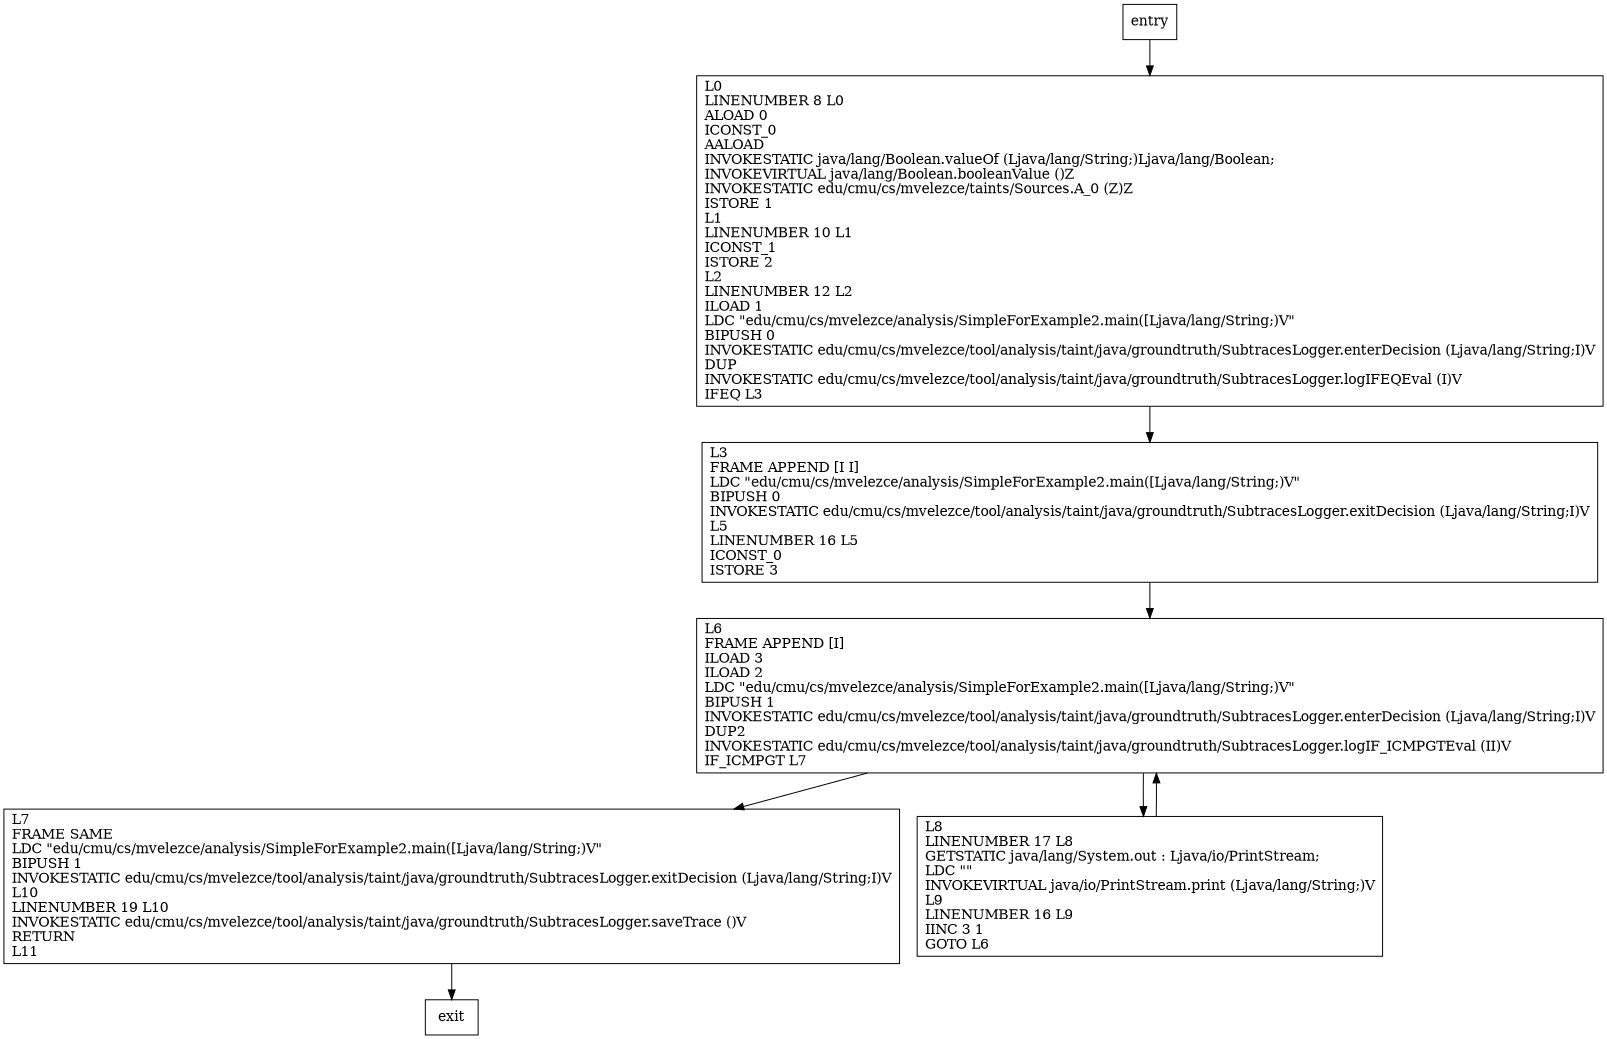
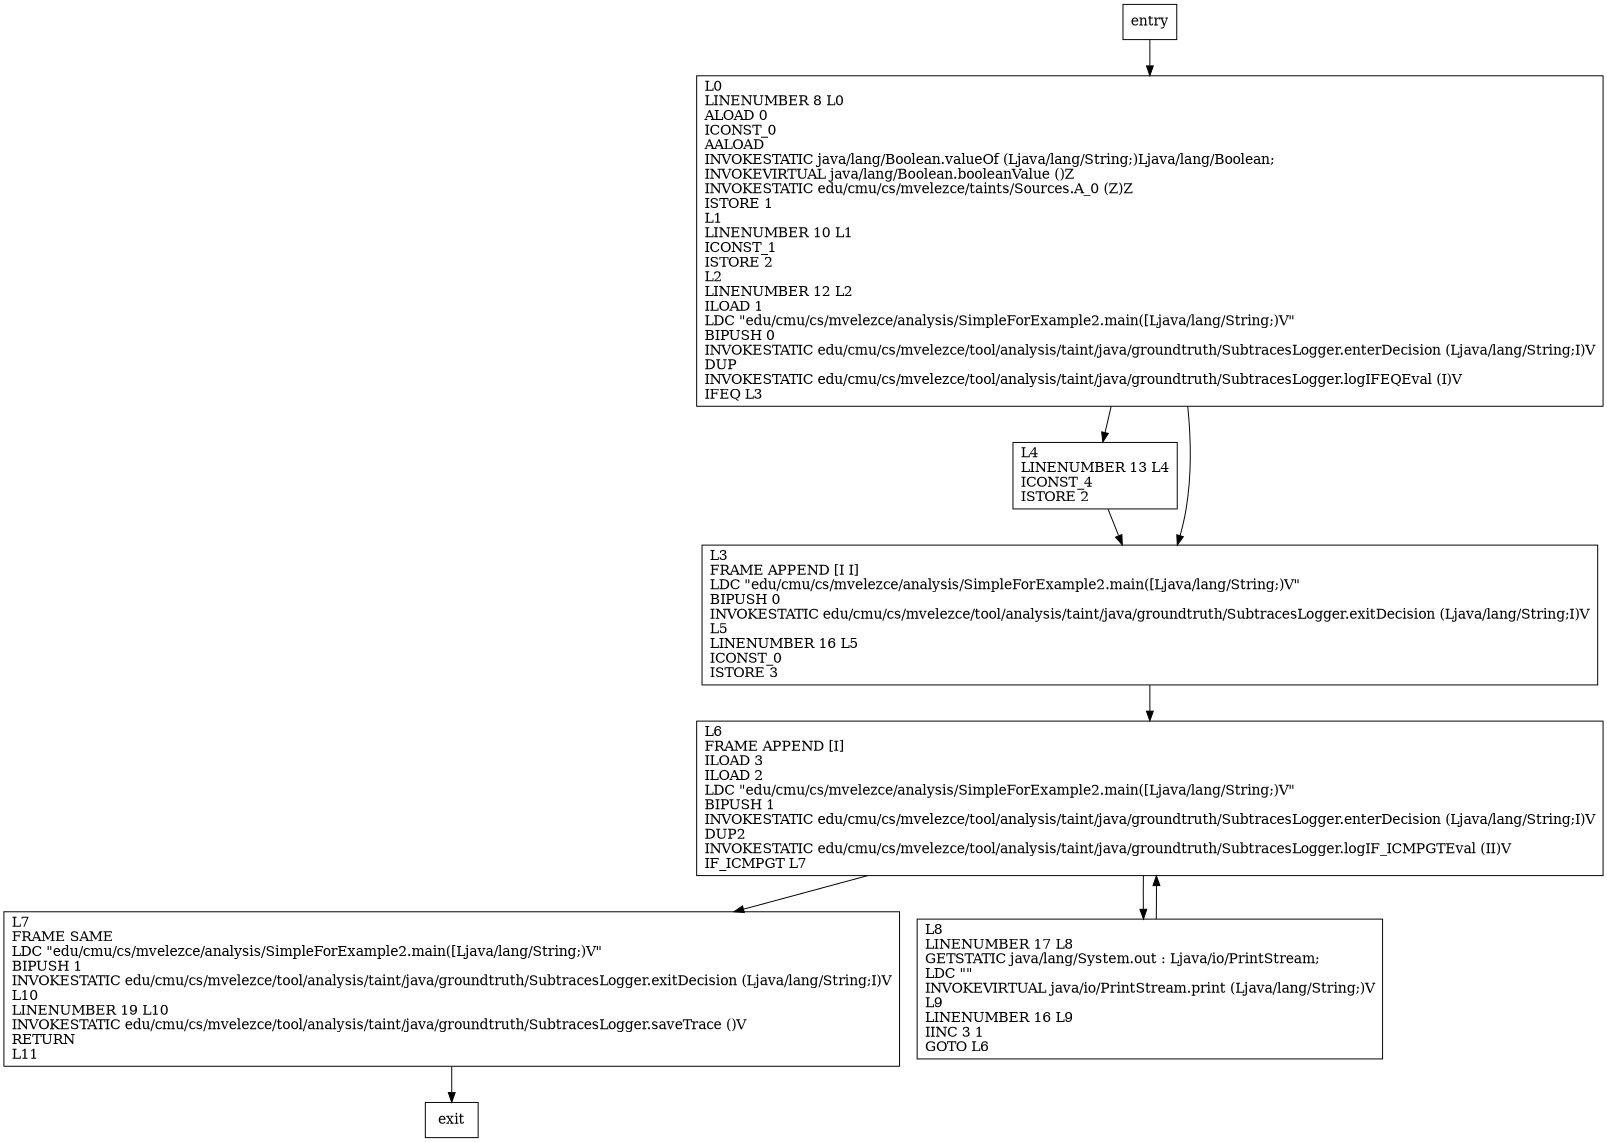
none -> (1095, 476)
